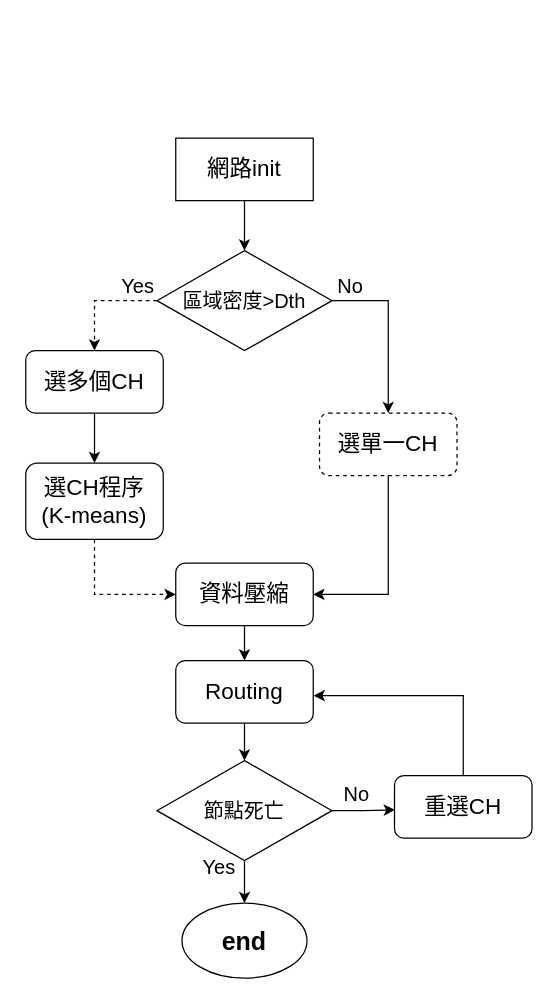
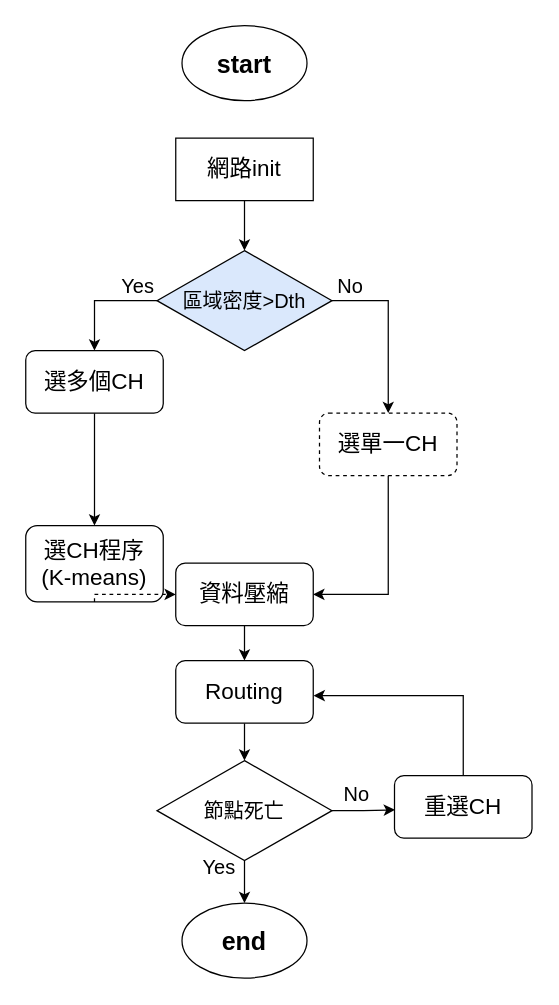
none -> (244, 63)
(103, 301) -> (103, 301)
(244, 301) -> (244, 301)
(94, 501) -> (94, 564)
